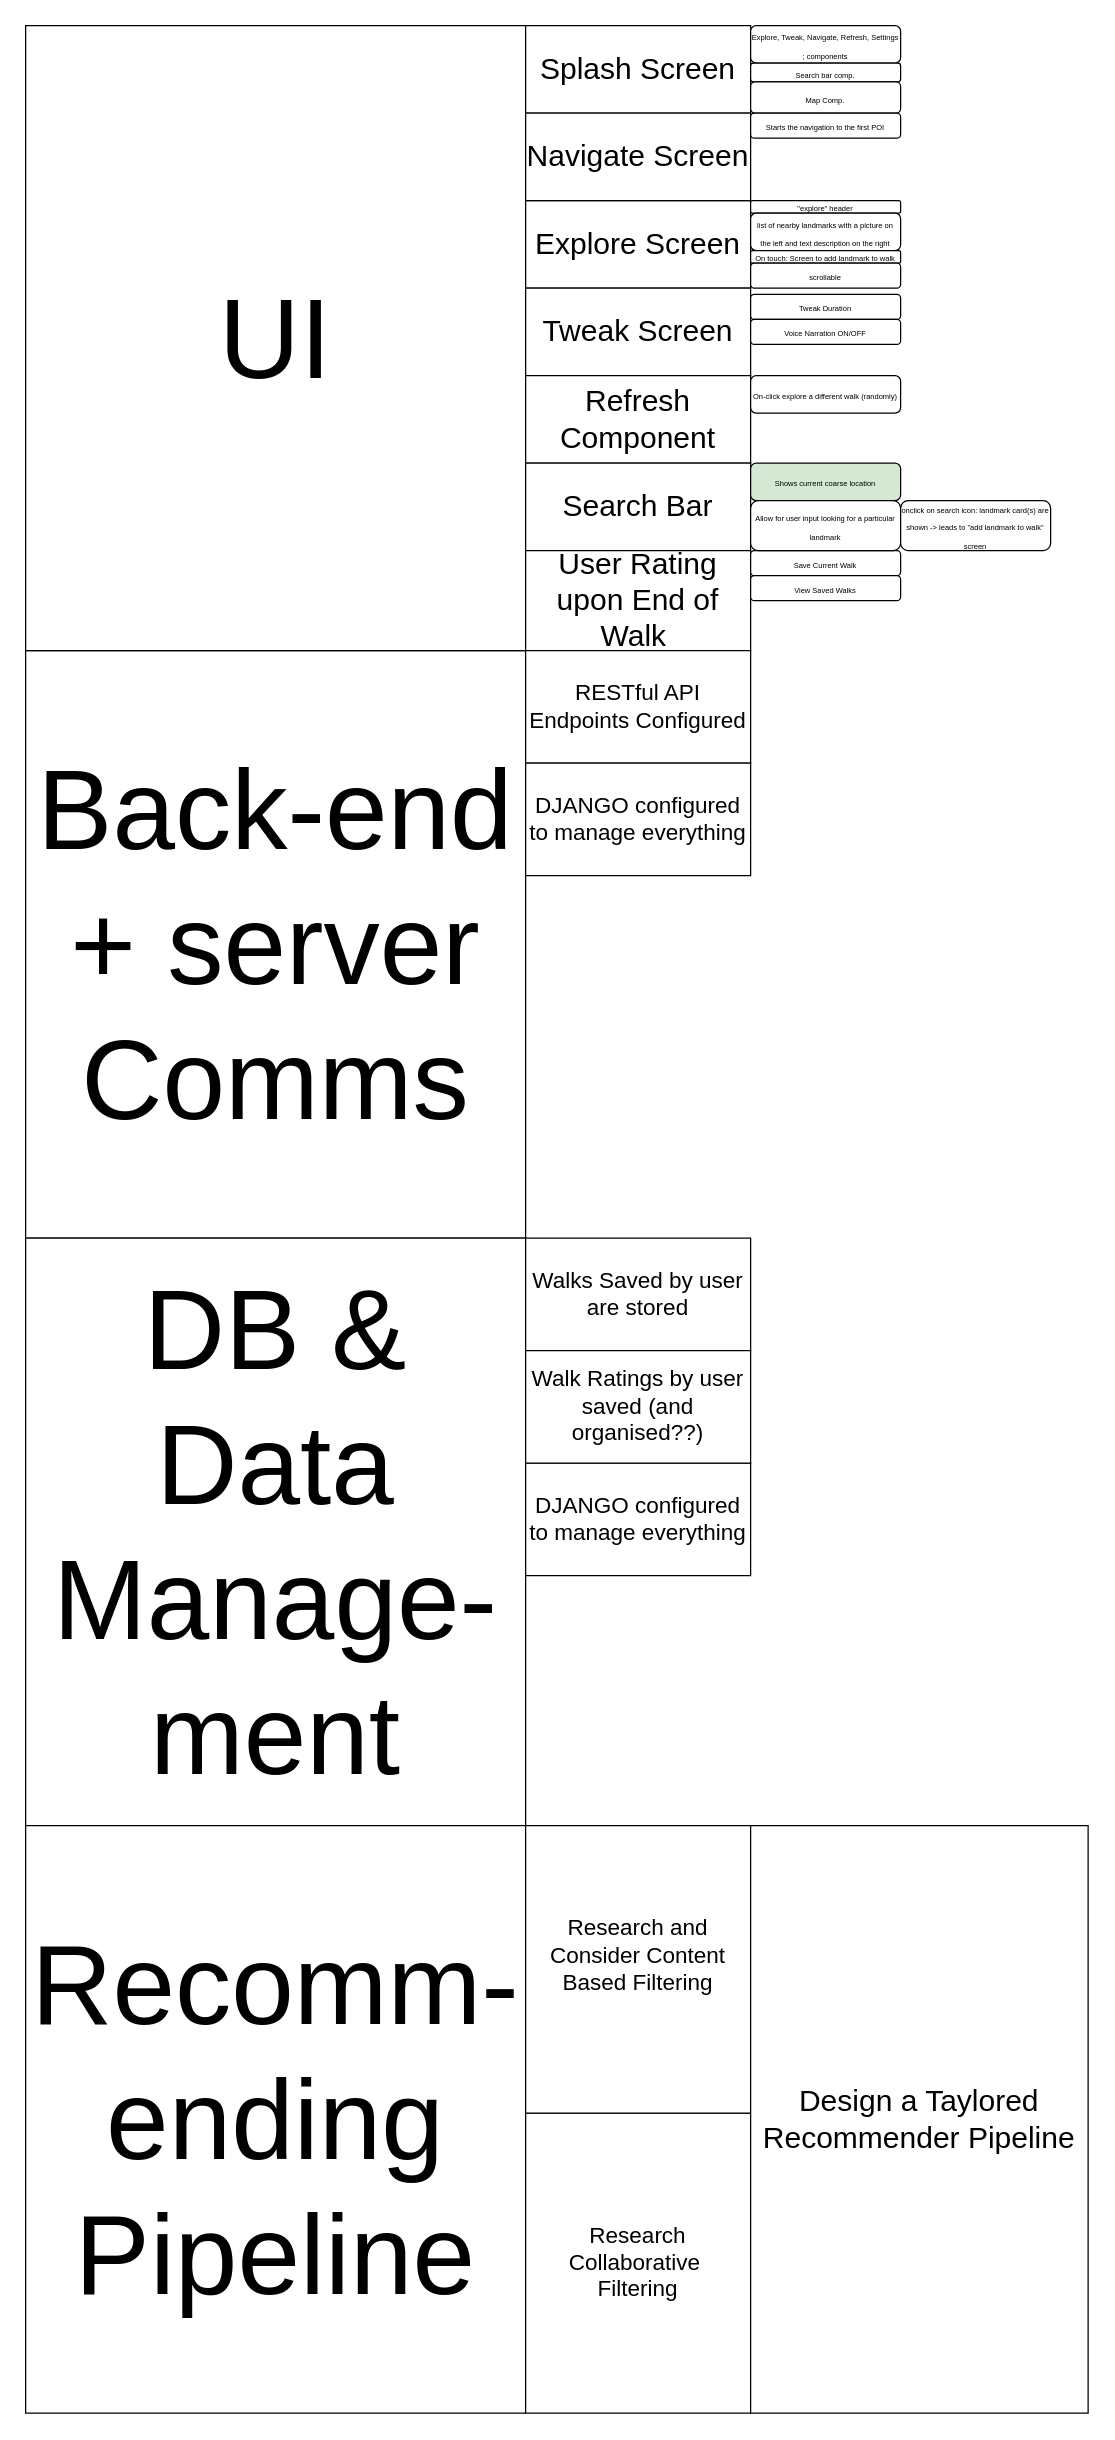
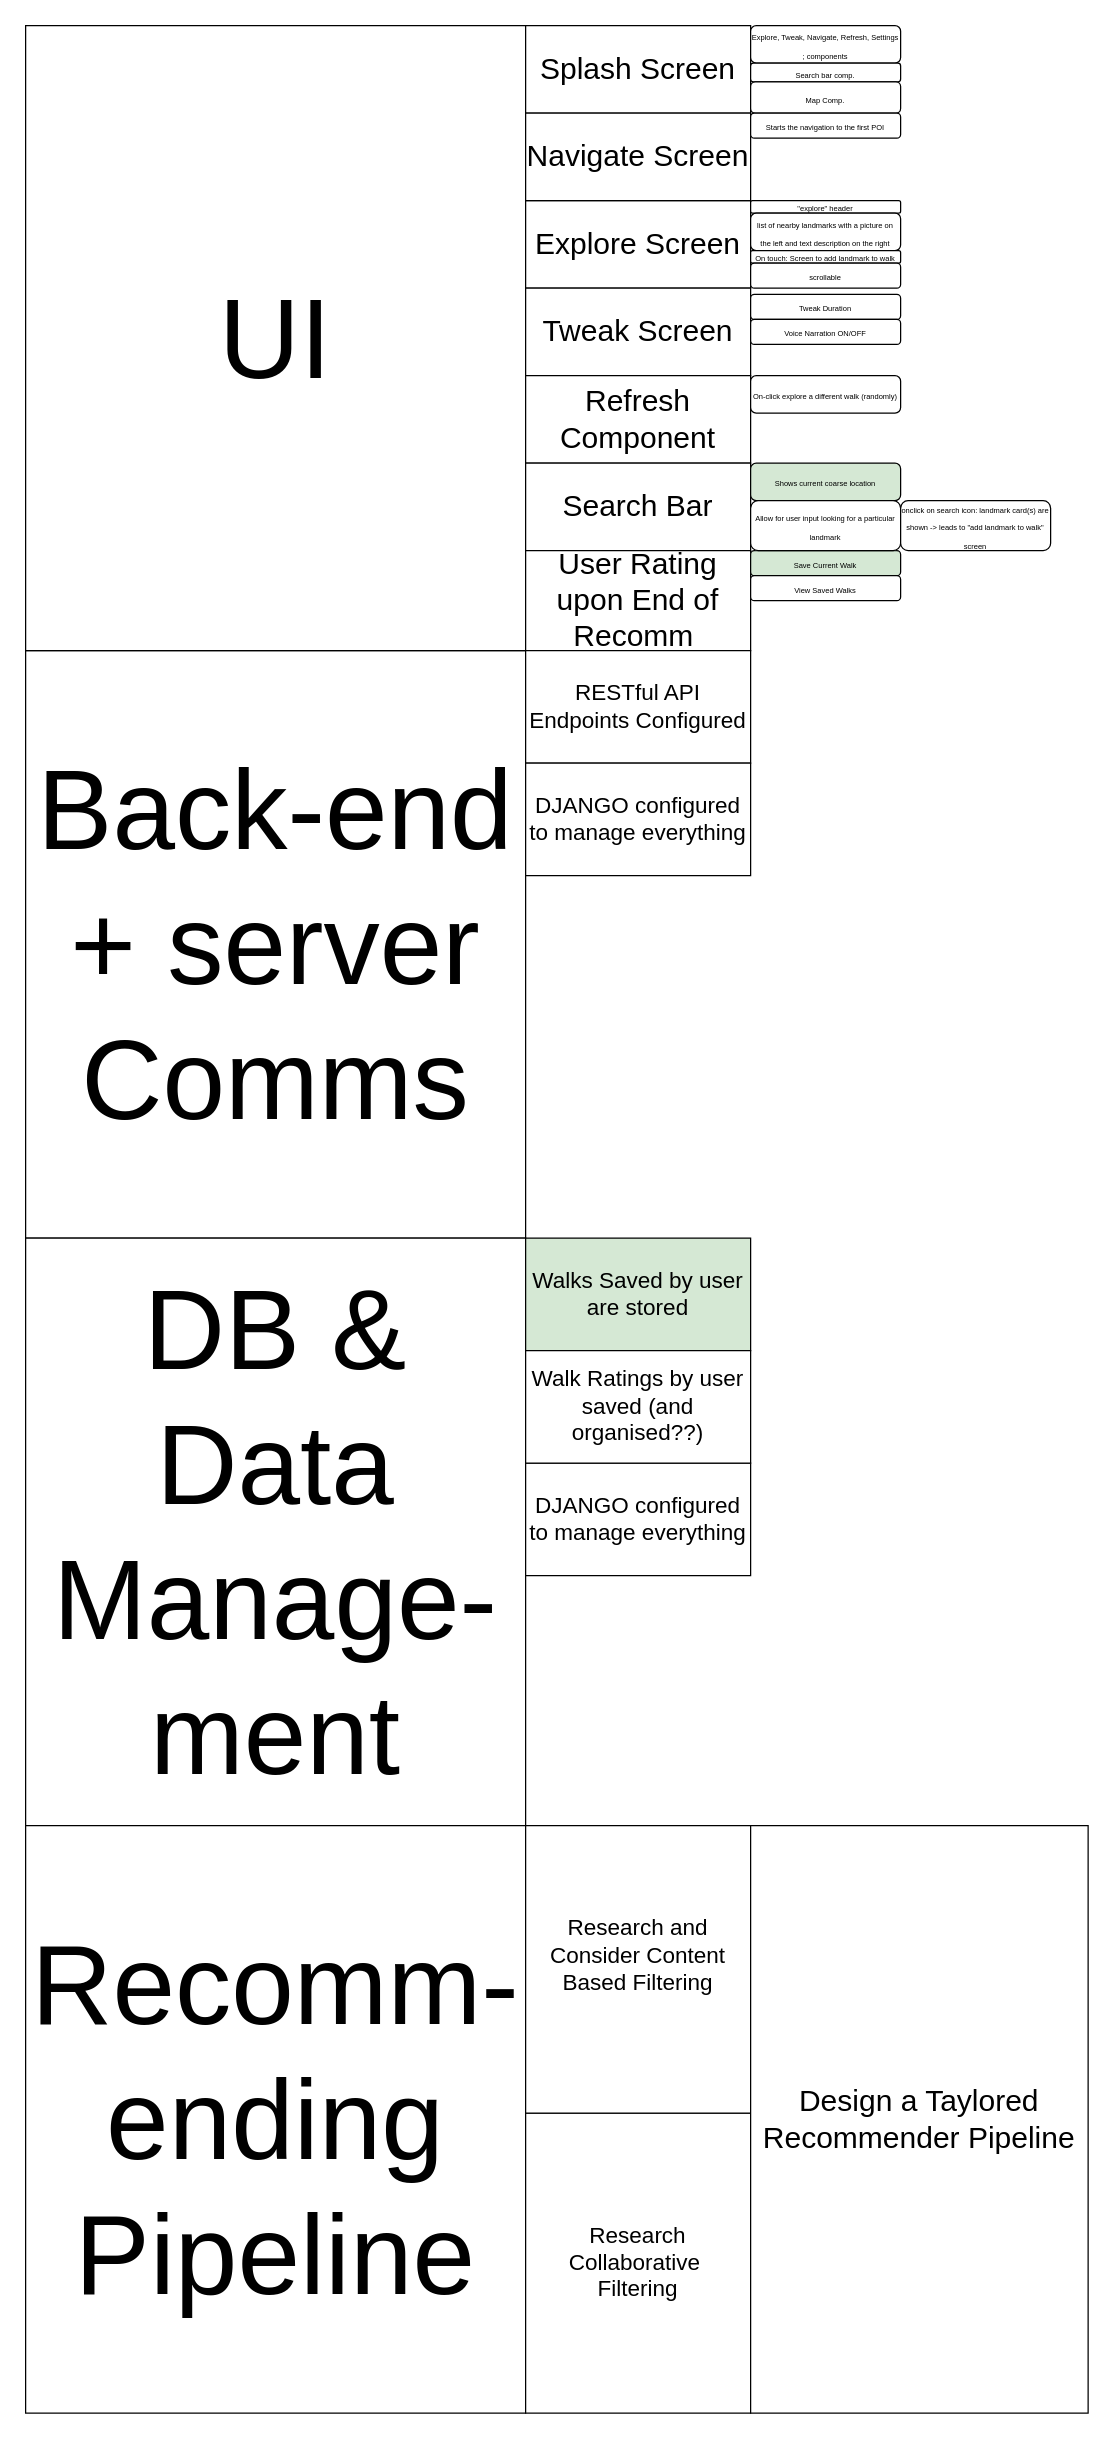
(826, 563) -> (826, 563)
(638, 601) -> (638, 601)
(638, 1294) -> (638, 1294)
